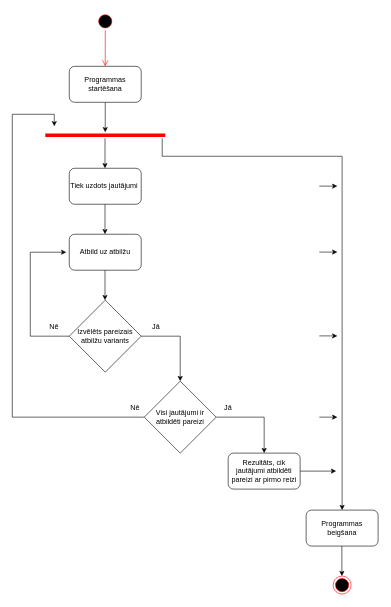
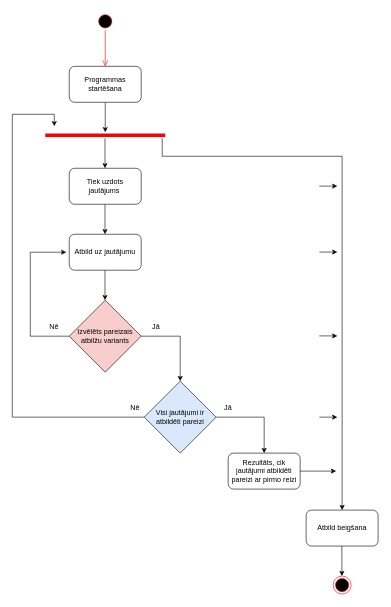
(105, 186) -> (105, 186)
(105, 252) -> (105, 252)
(105, 336) -> (105, 336)
(180, 417) -> (180, 417)
(342, 528) -> (342, 528)
